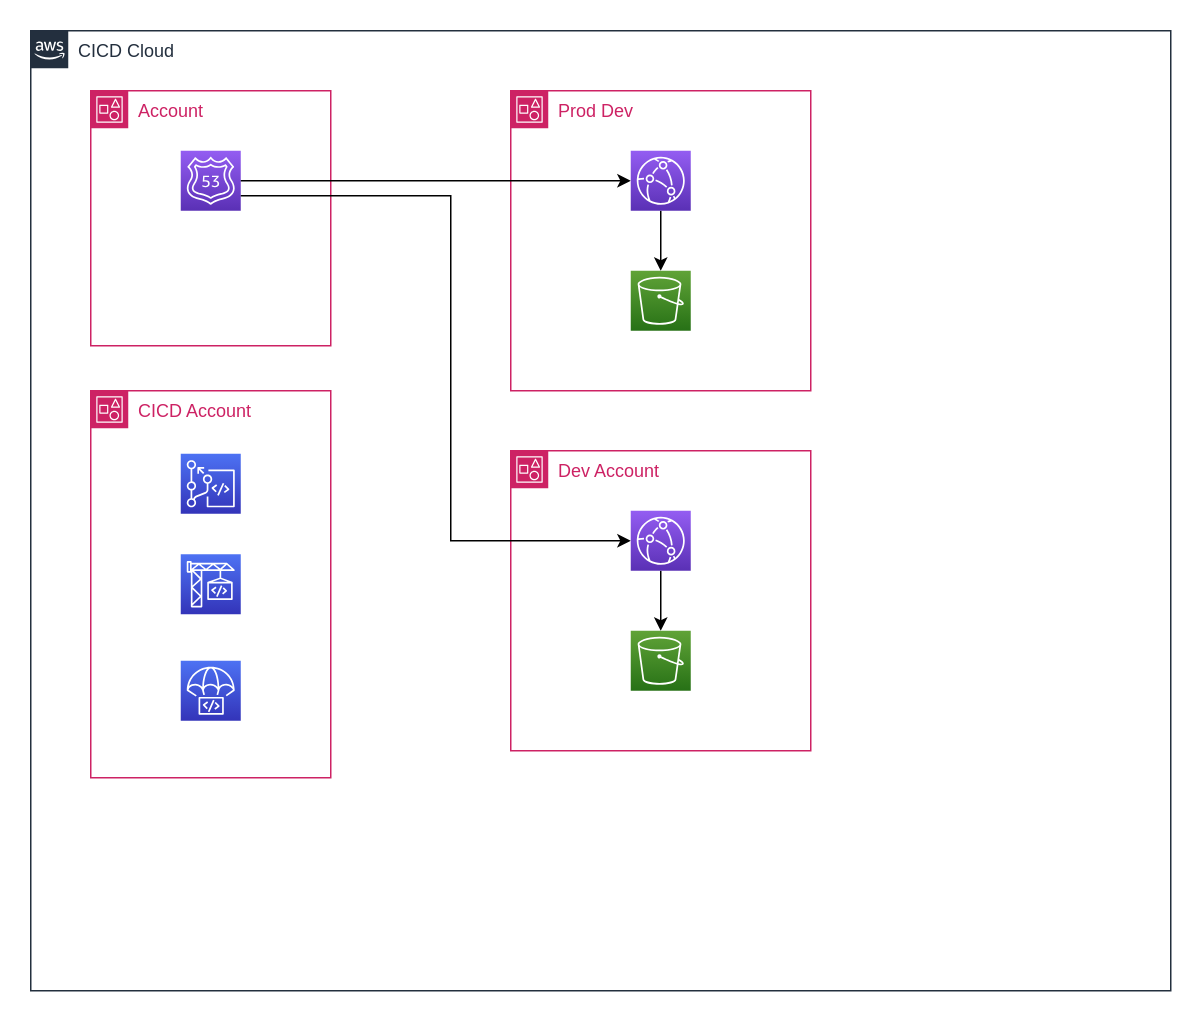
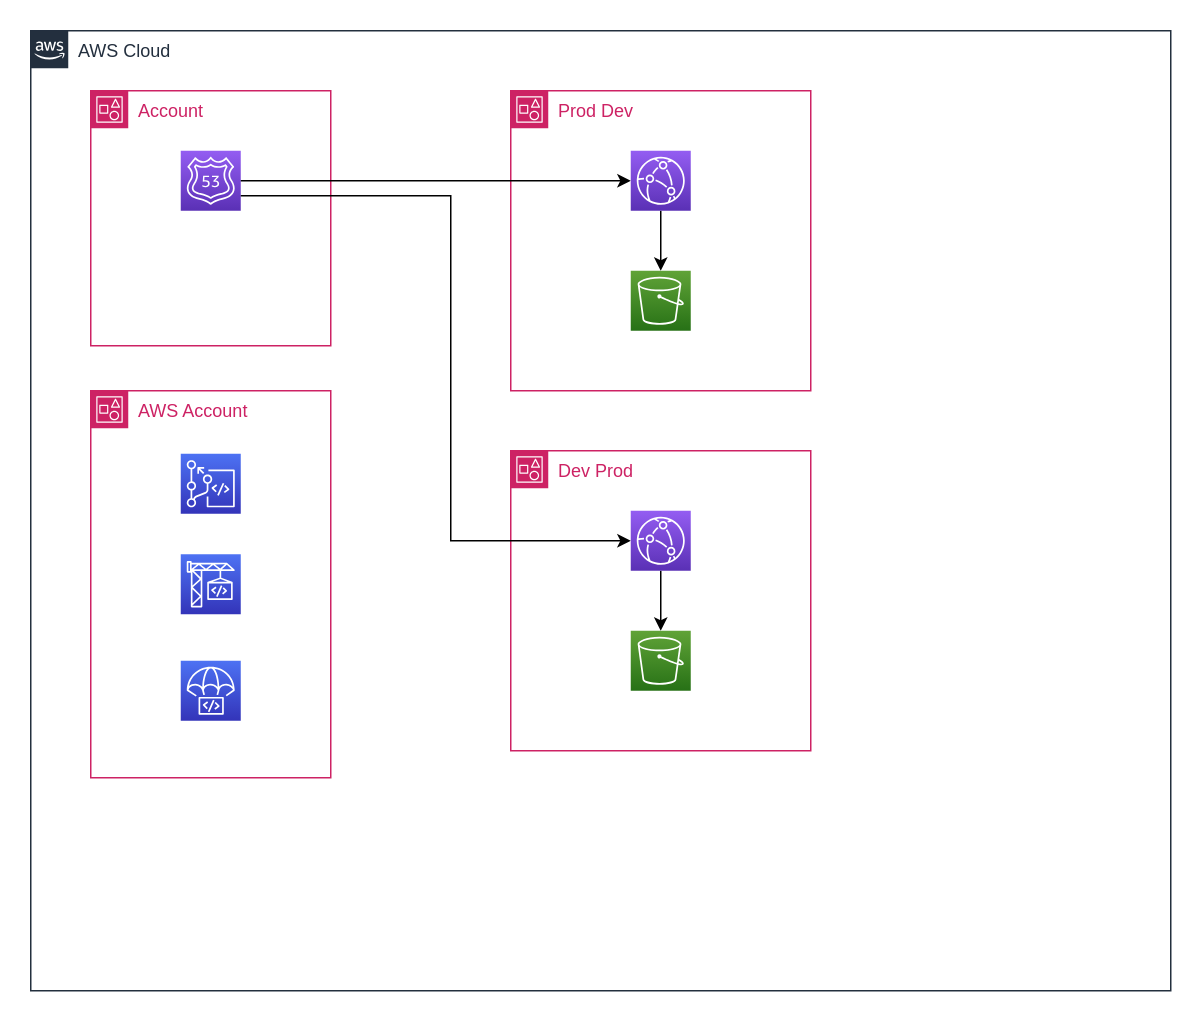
(124, 52) -> (119, 52)
(197, 412) -> (192, 412)
(612, 472) -> (597, 472)
